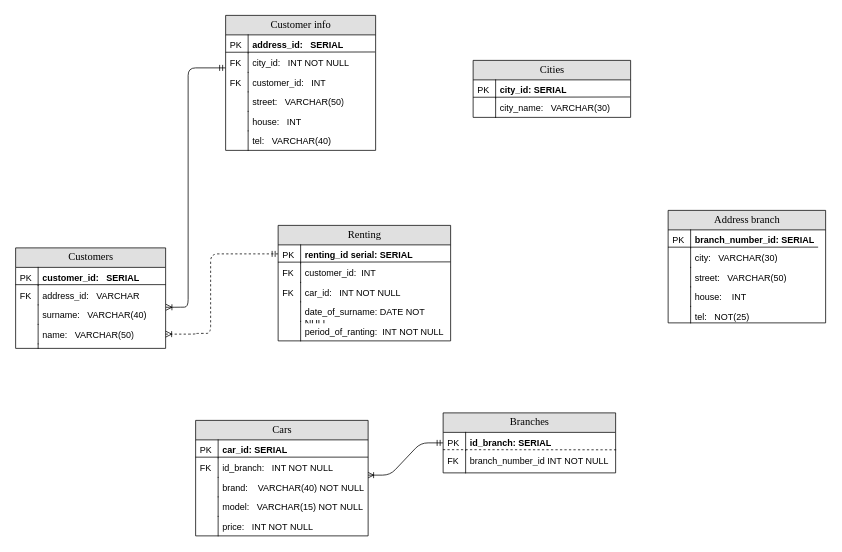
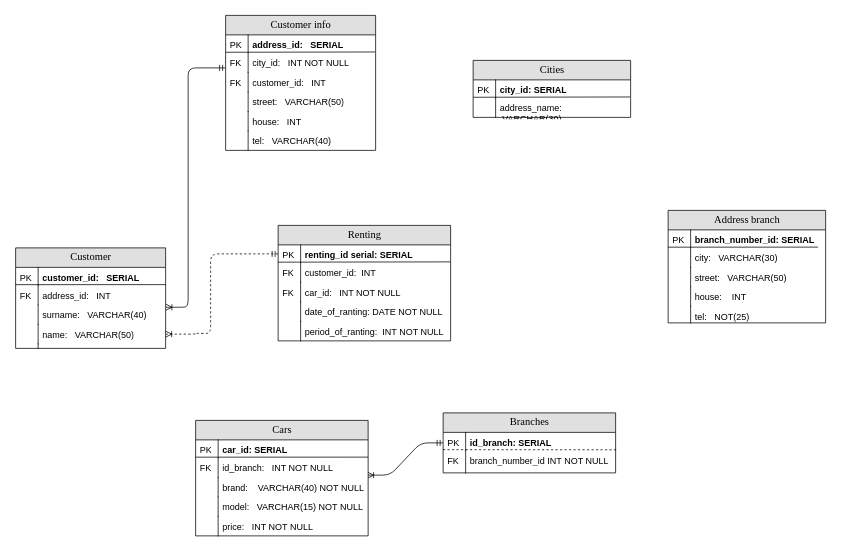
(557, 109) -> (564, 114)
(91, 258) -> (91, 258)
(92, 296) -> (82, 296)
(376, 313) -> (375, 313)
